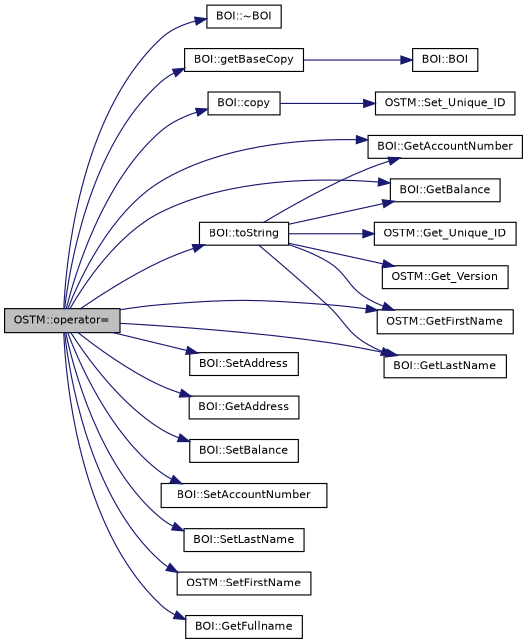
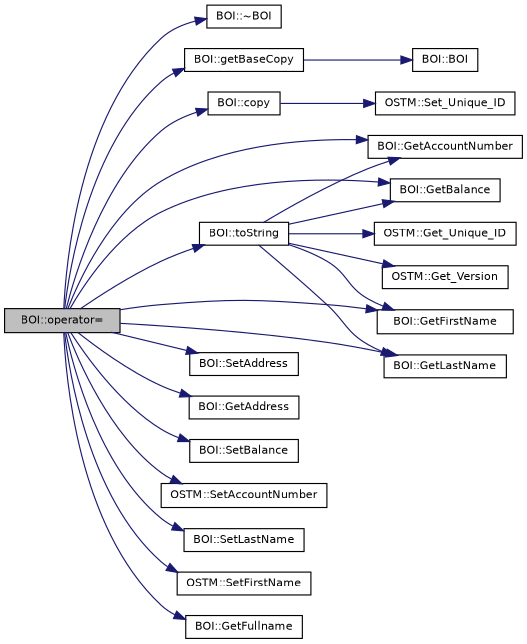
(62, 321) -> (62, 321)
(445, 322) -> (445, 322)
(244, 496) -> (244, 496)
